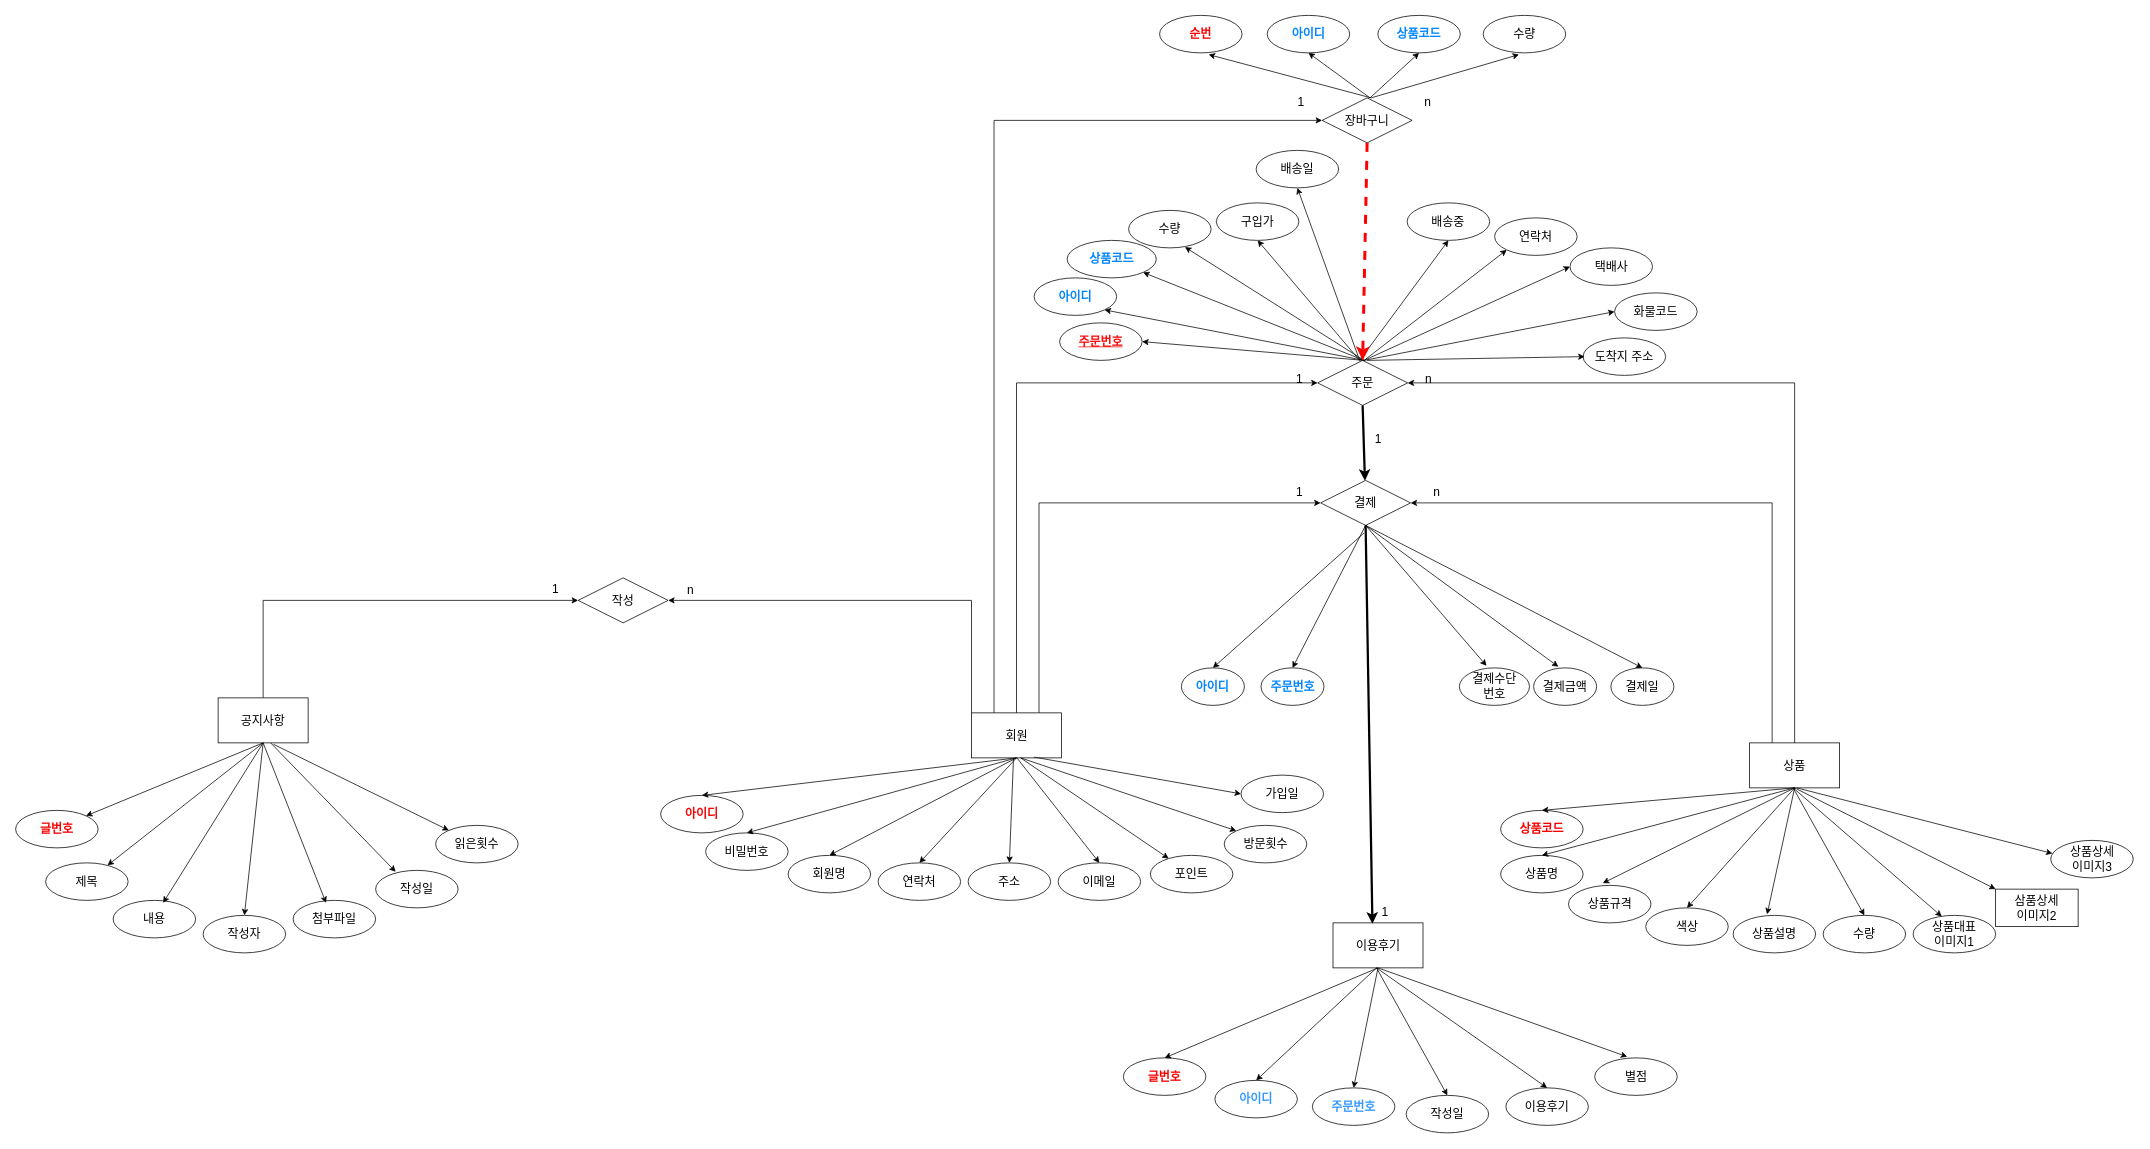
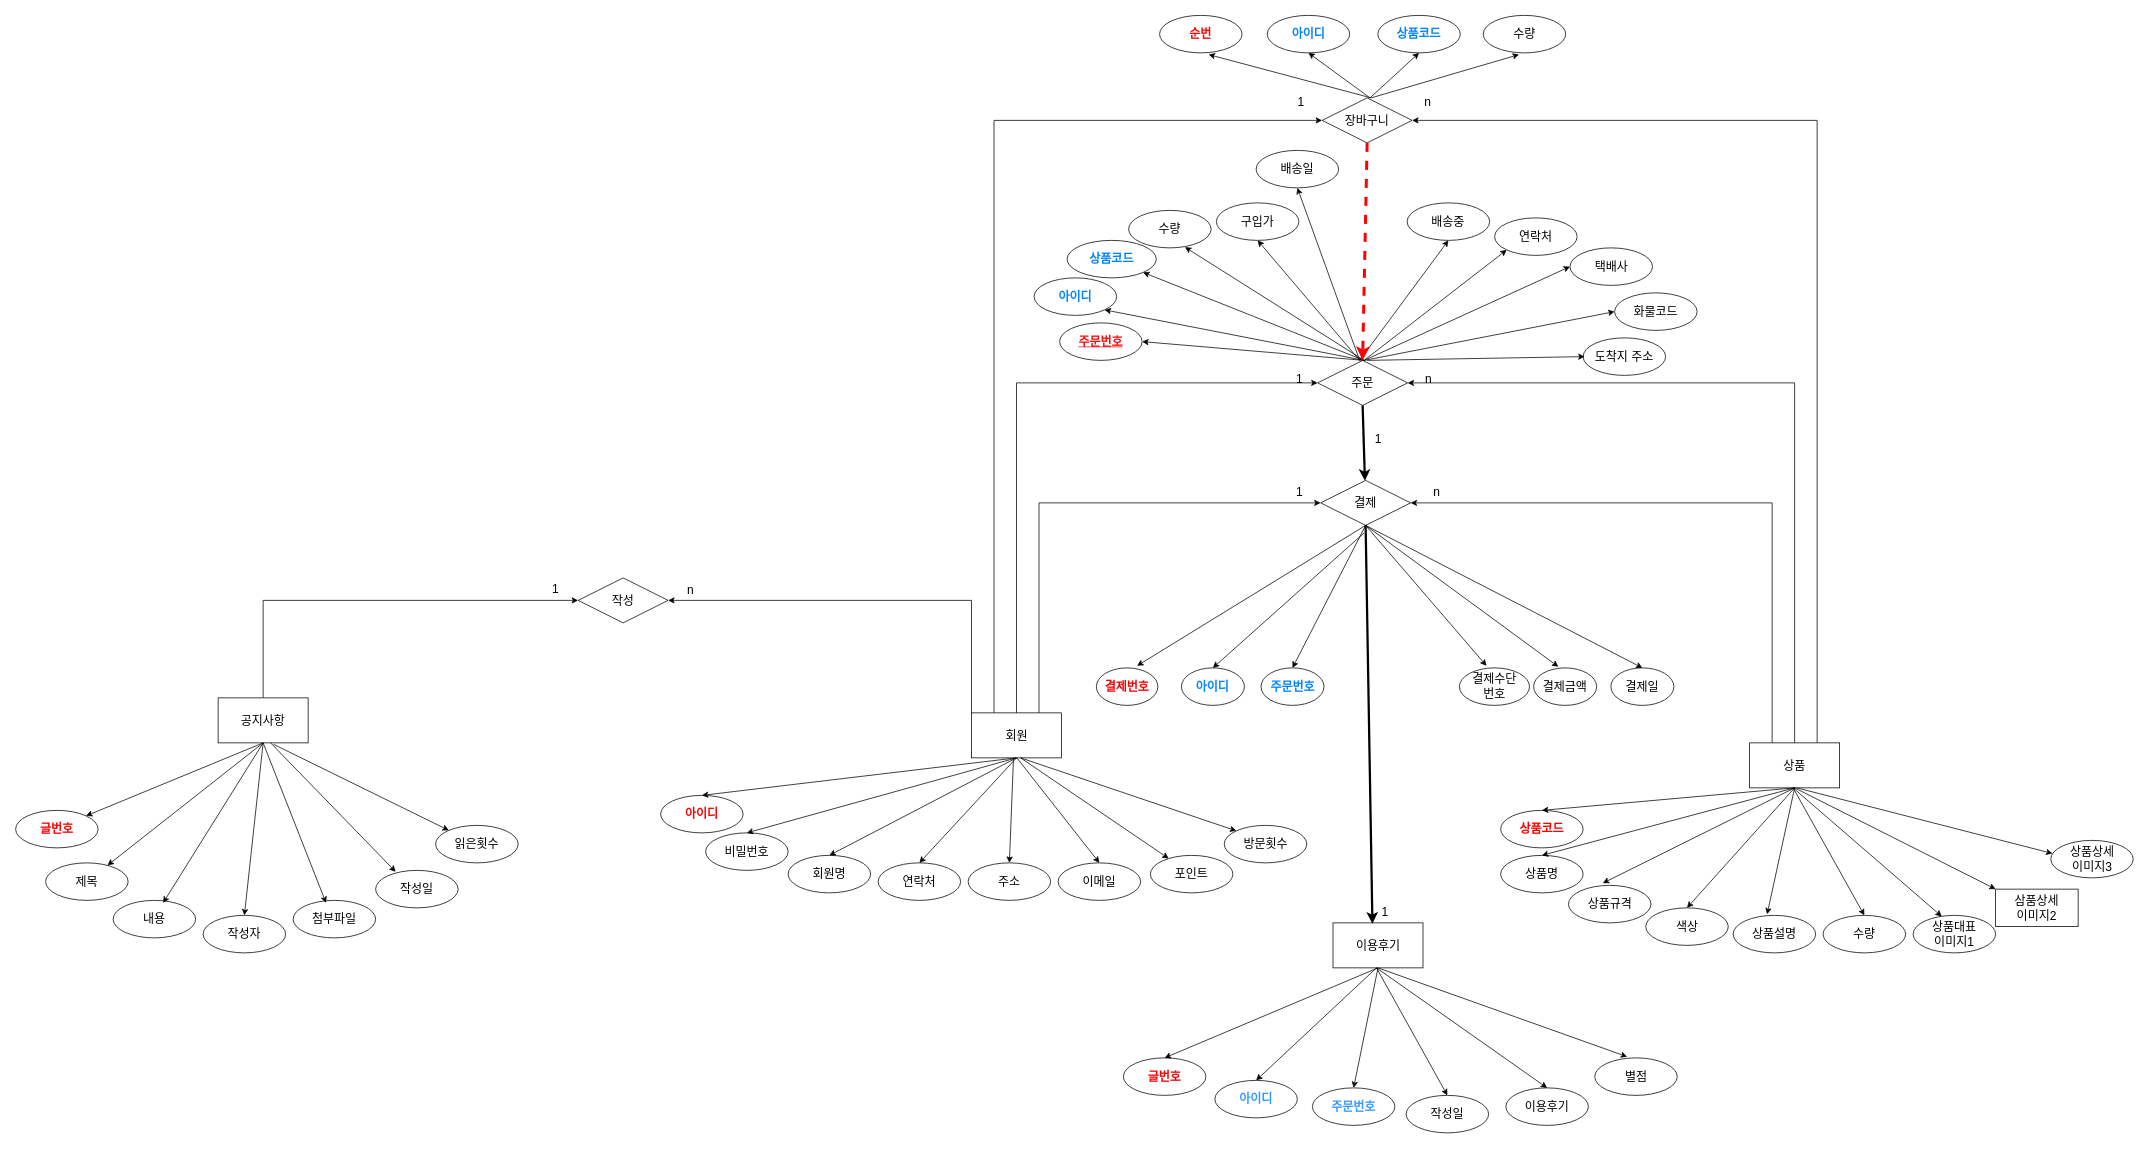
none -> (1618, 120)
none -> (1252, 595)
none -> (1127, 687)
(1137, 776) -> none
(1282, 794) -> none
